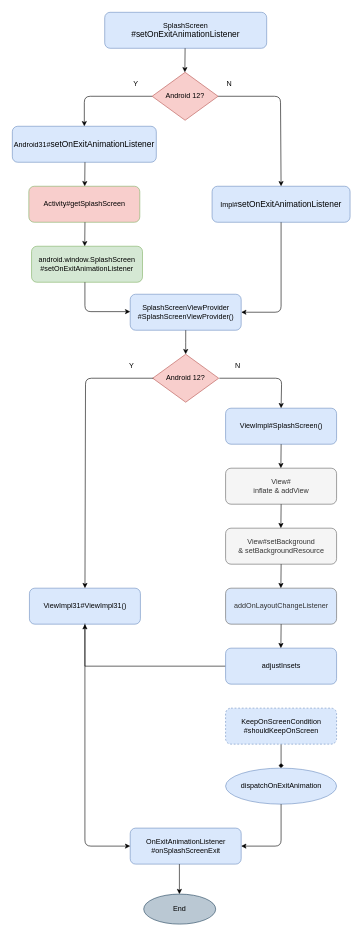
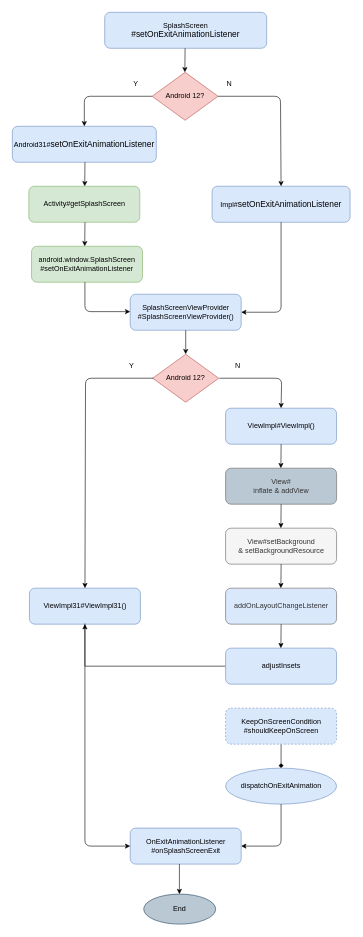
(84, 204) -> (84, 204)
(281, 426) -> (281, 426)
(281, 486) -> (281, 486)
